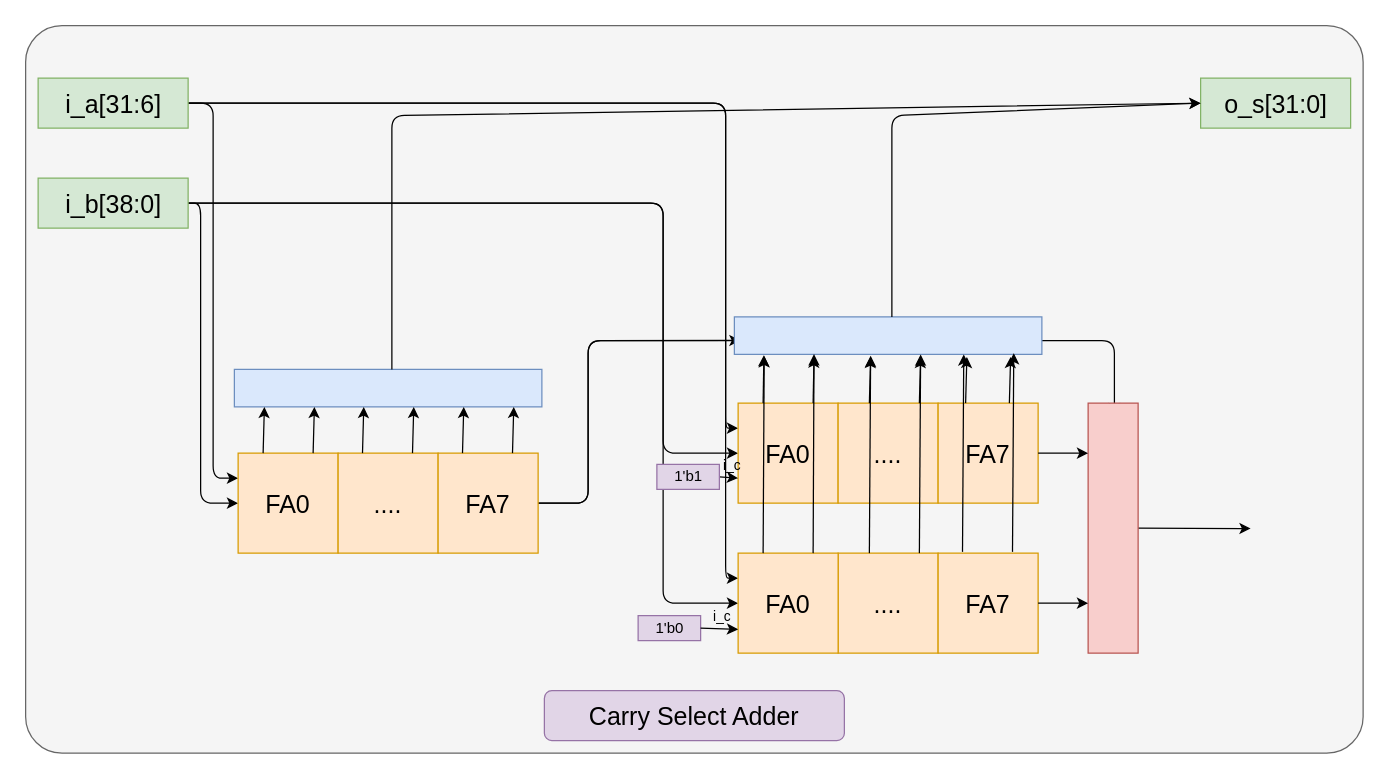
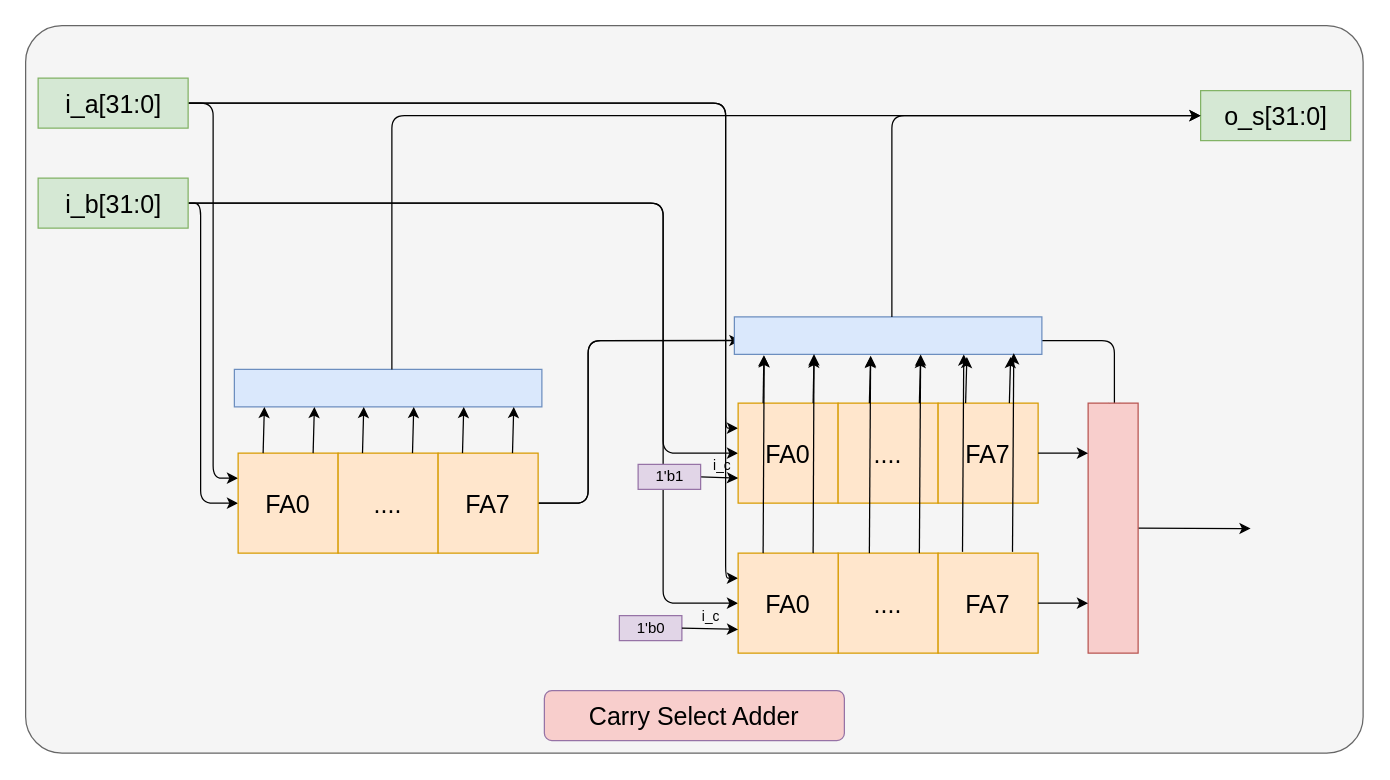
(114, 103) -> (114, 103)
(1276, 103) -> (1276, 116)
(114, 203) -> (114, 203)
(688, 477) -> (669, 477)
(669, 628) -> (651, 628)
(694, 716) -> (694, 716)
